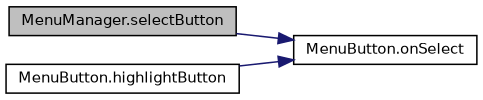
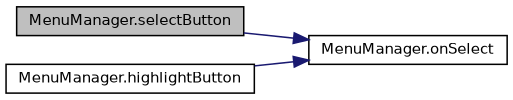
(385, 50) -> (408, 50)
(123, 79) -> (130, 79)
